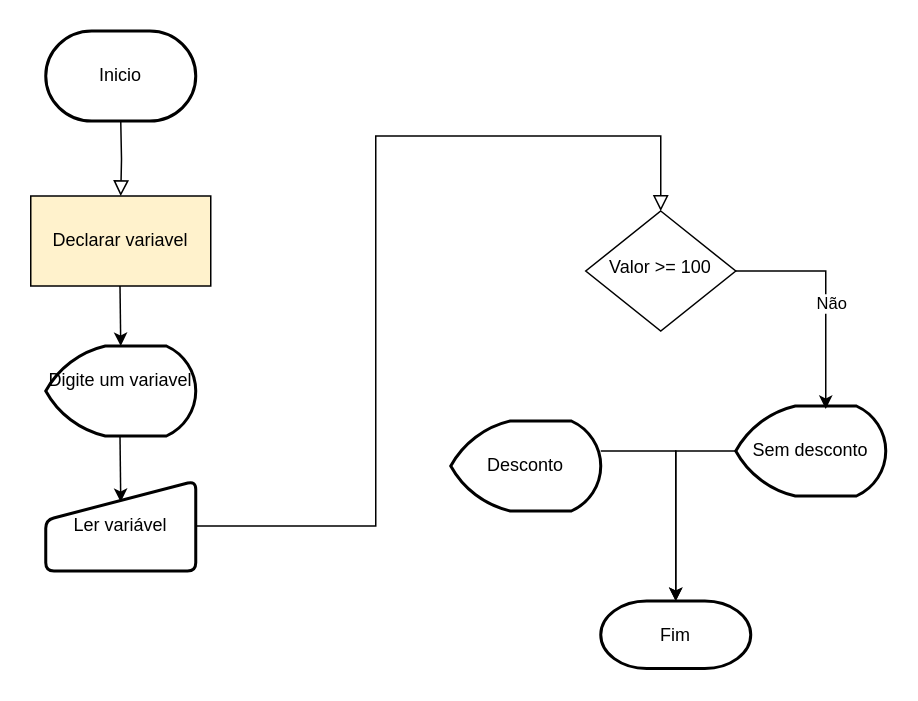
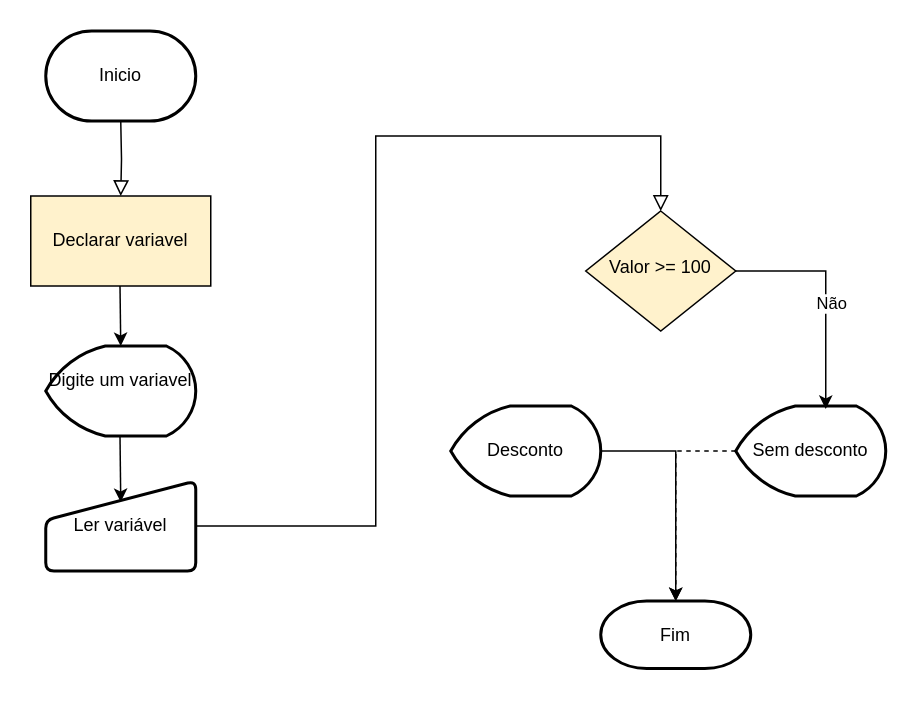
(661, 271) -> (661, 271)
(705, 451) -> (705, 451)
(526, 466) -> (526, 451)
